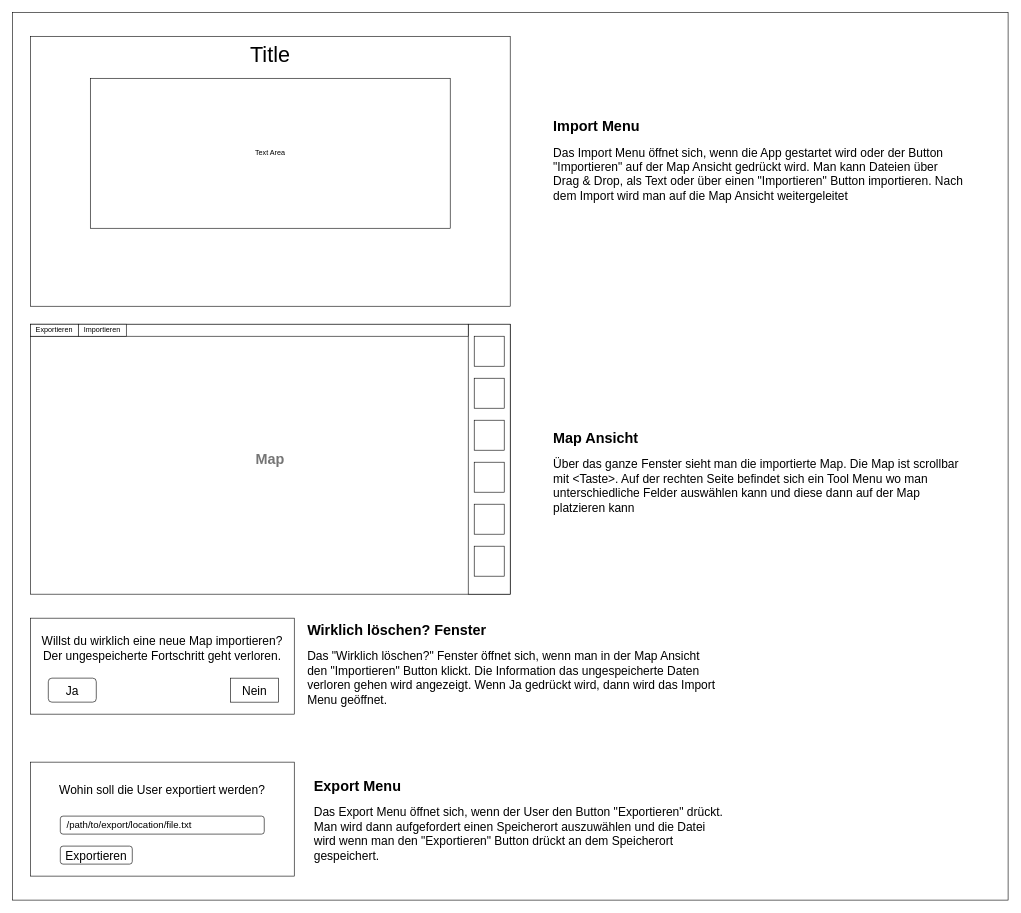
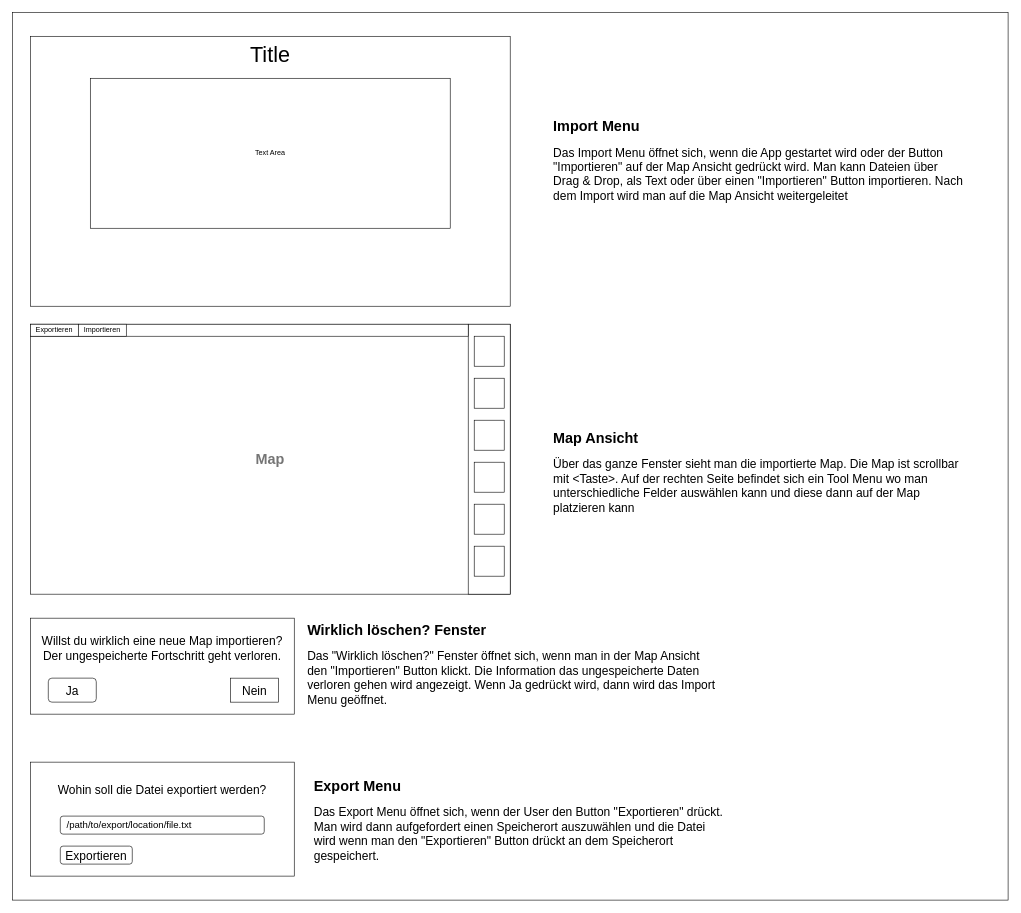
(162, 789) -> (162, 789)
